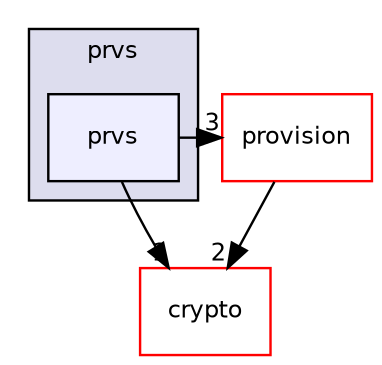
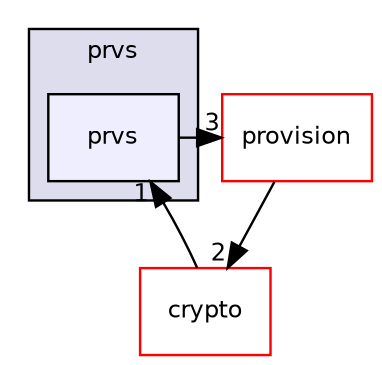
(139, 217) -> (181, 235)
